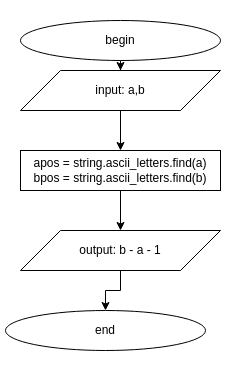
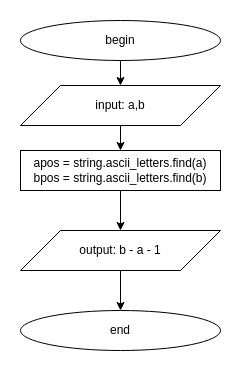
(121, 91) -> (121, 106)
(106, 331) -> (121, 331)
